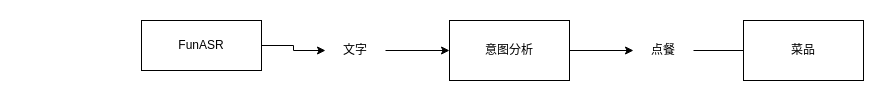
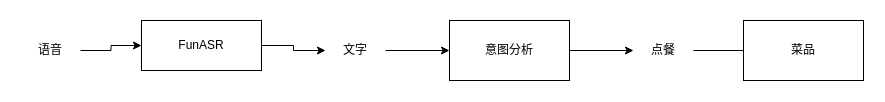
none -> (51, 51)
none -> (110, 51)
